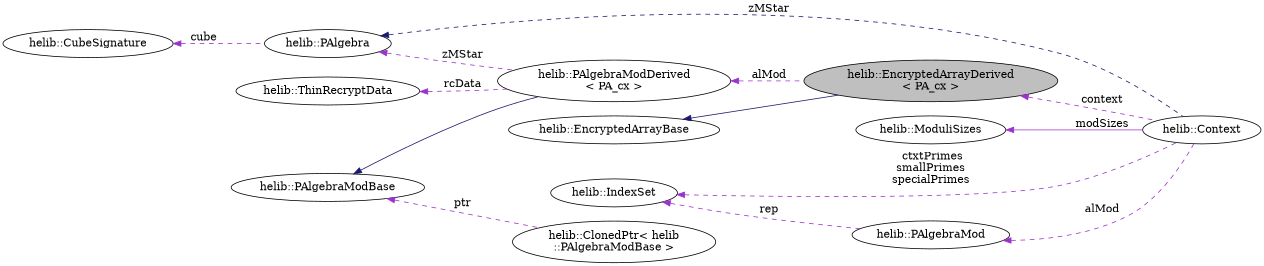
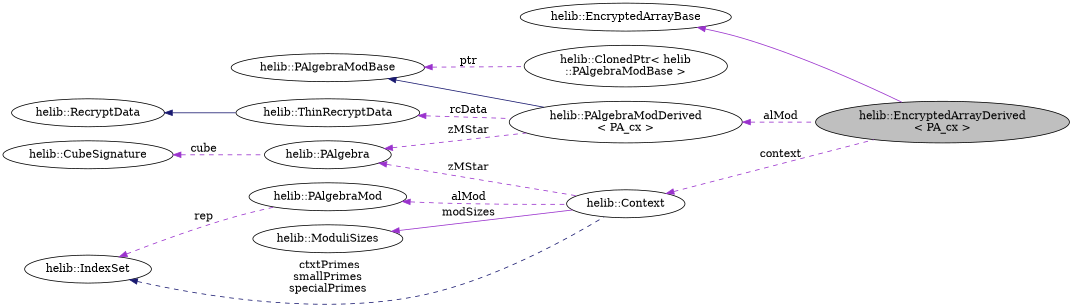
(795, 17) -> (482, 180)
(765, 107) -> (806, 60)
(1093, 108) -> (774, 166)
none -> (88, 113)
(935, 195) -> (379, 302)
